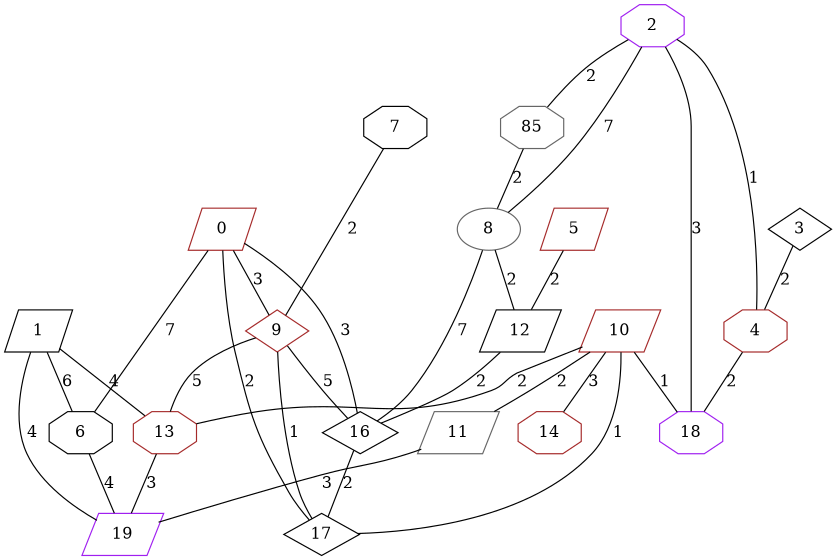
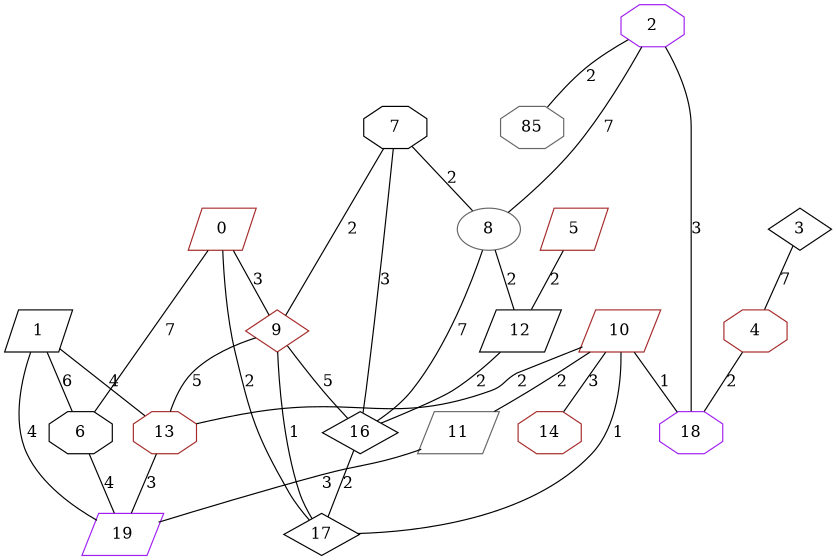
(744, 164) -> none
(510, 179) -> (442, 179)
(786, 280) -> (786, 280)
(322, 314) -> (379, 281)
